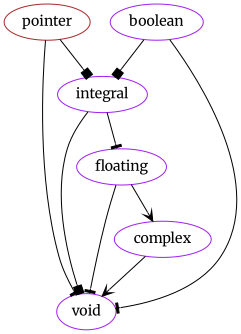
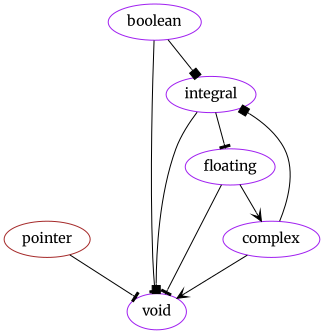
(71, 54) -> (288, 160)
